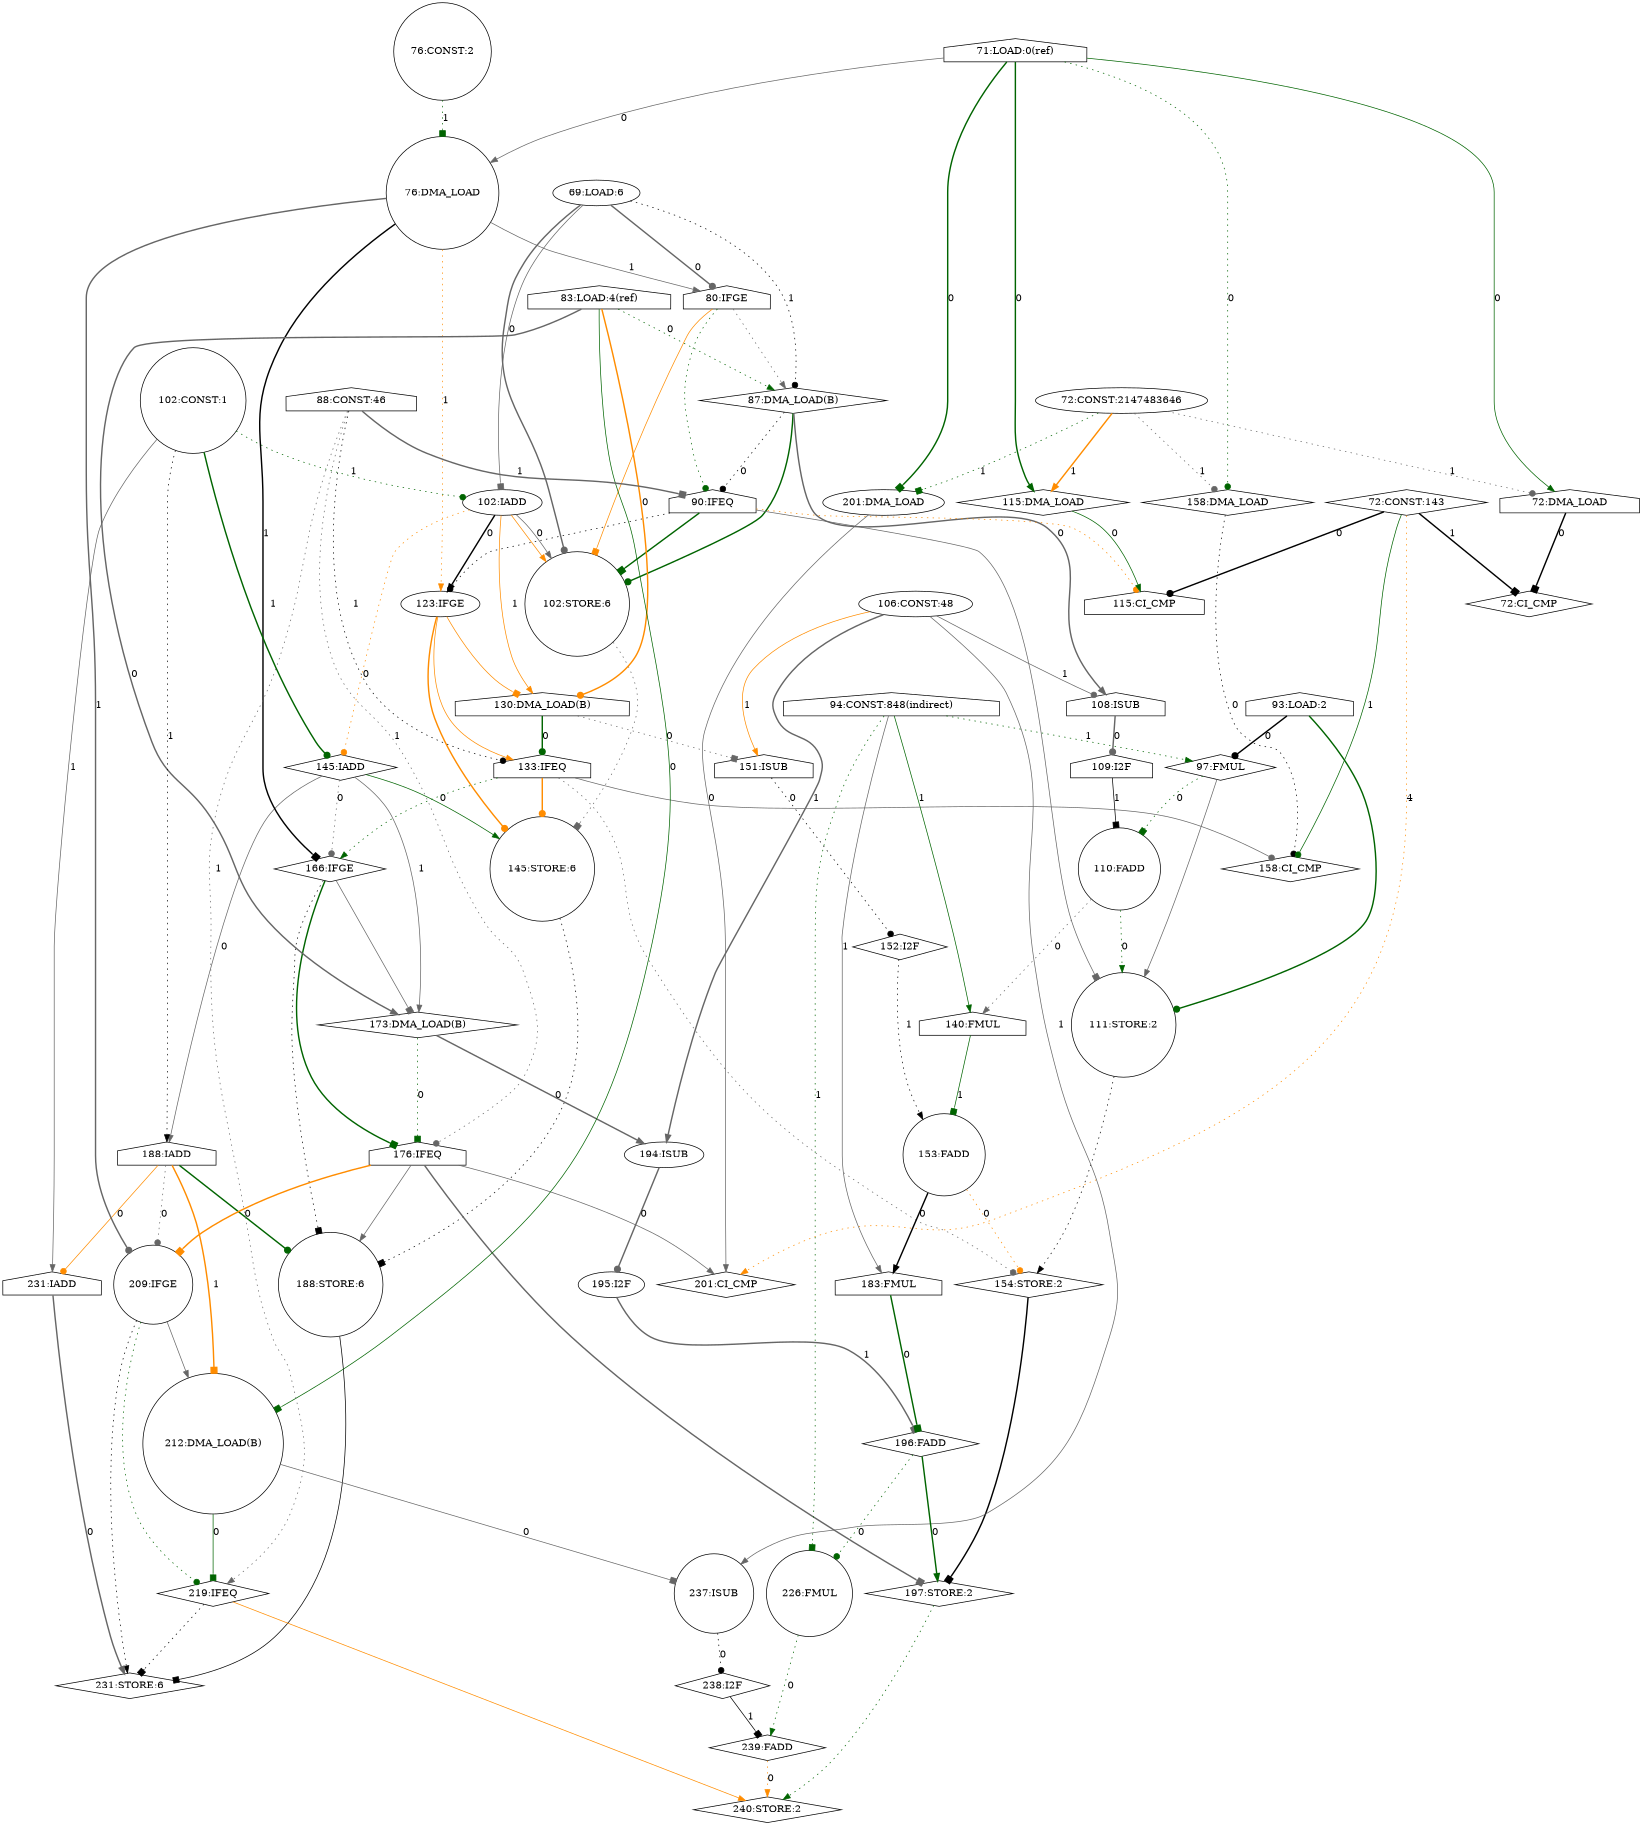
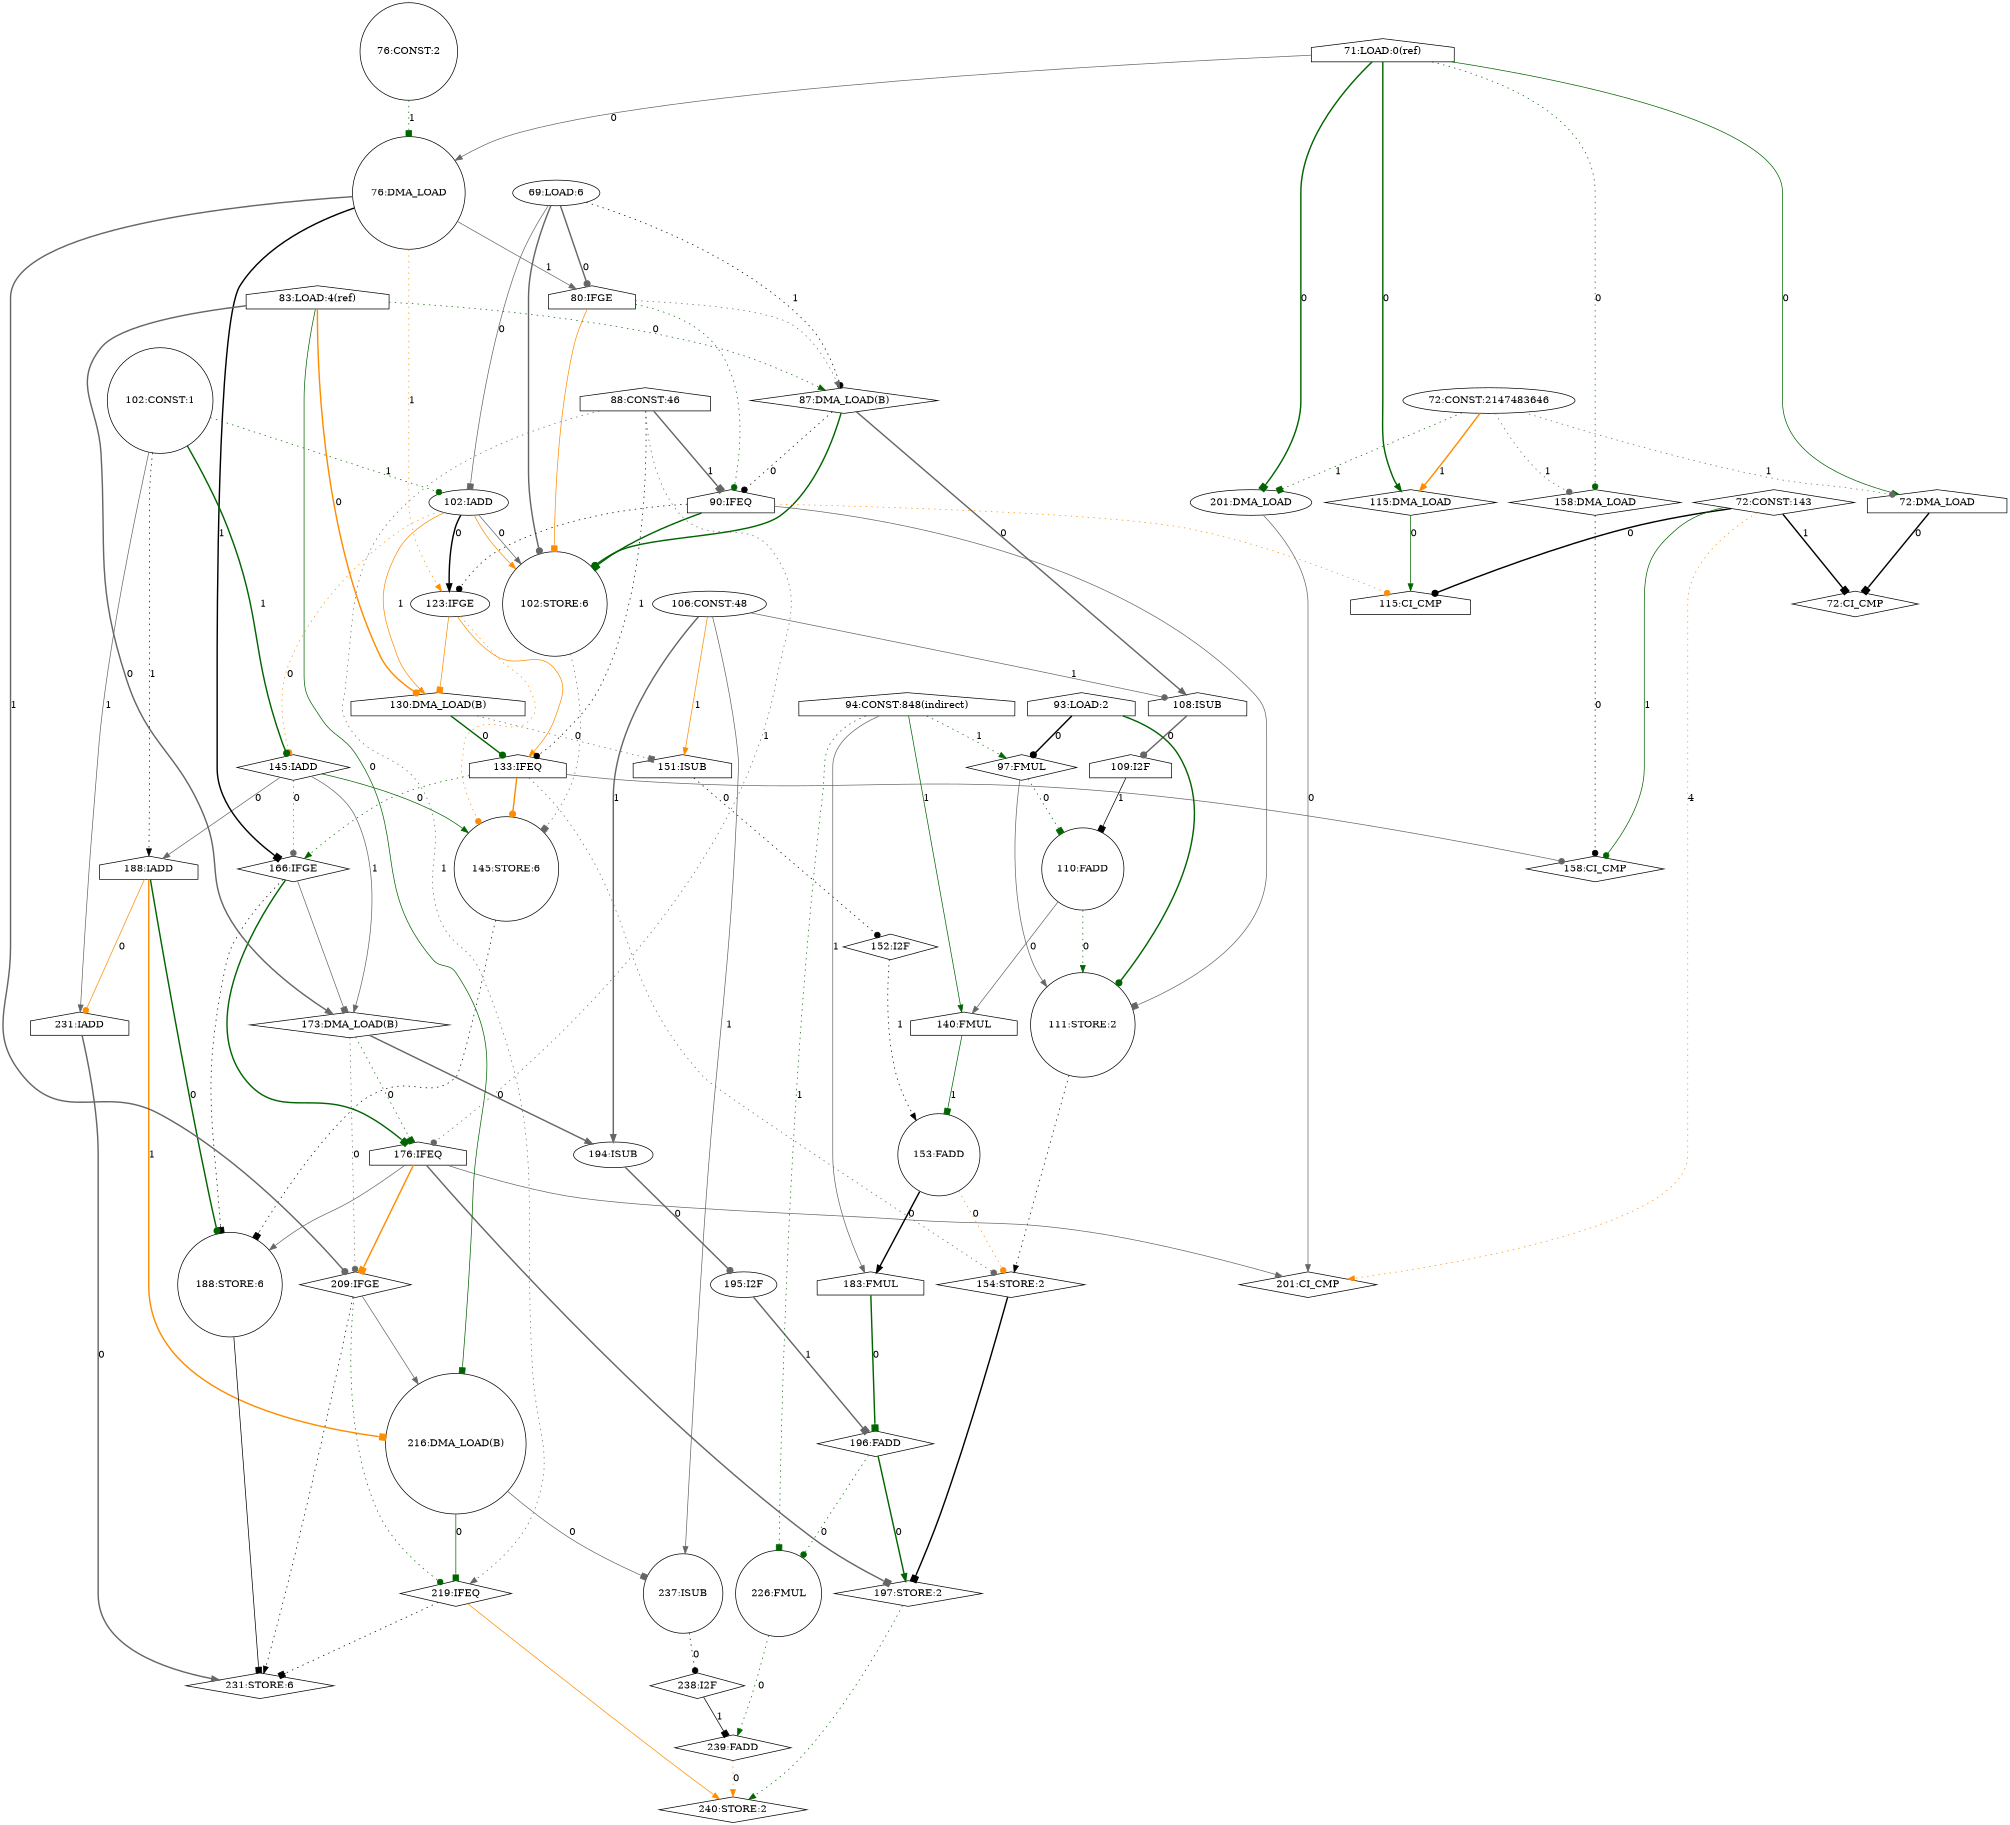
(439, 730) -> (527, 722)
(1040, 954) -> (1017, 955)
(162, 1202) -> (352, 1152)
(153, 1285) -> (355, 1285)
(213, 1444) -> (456, 1444)
